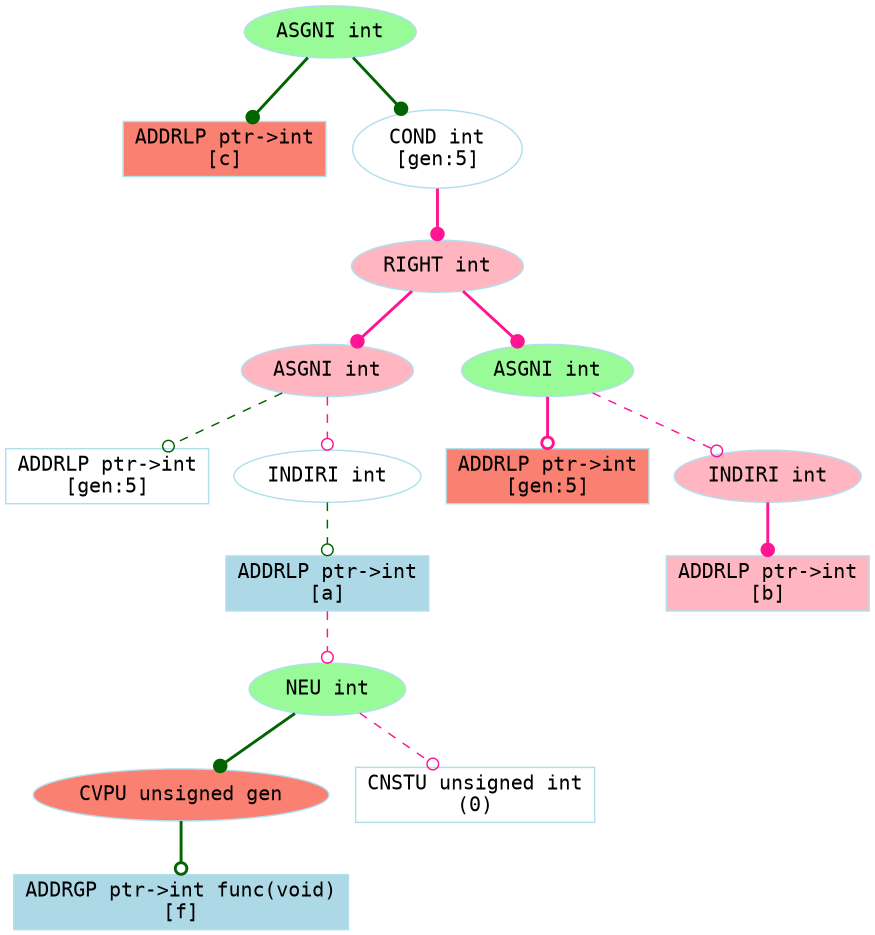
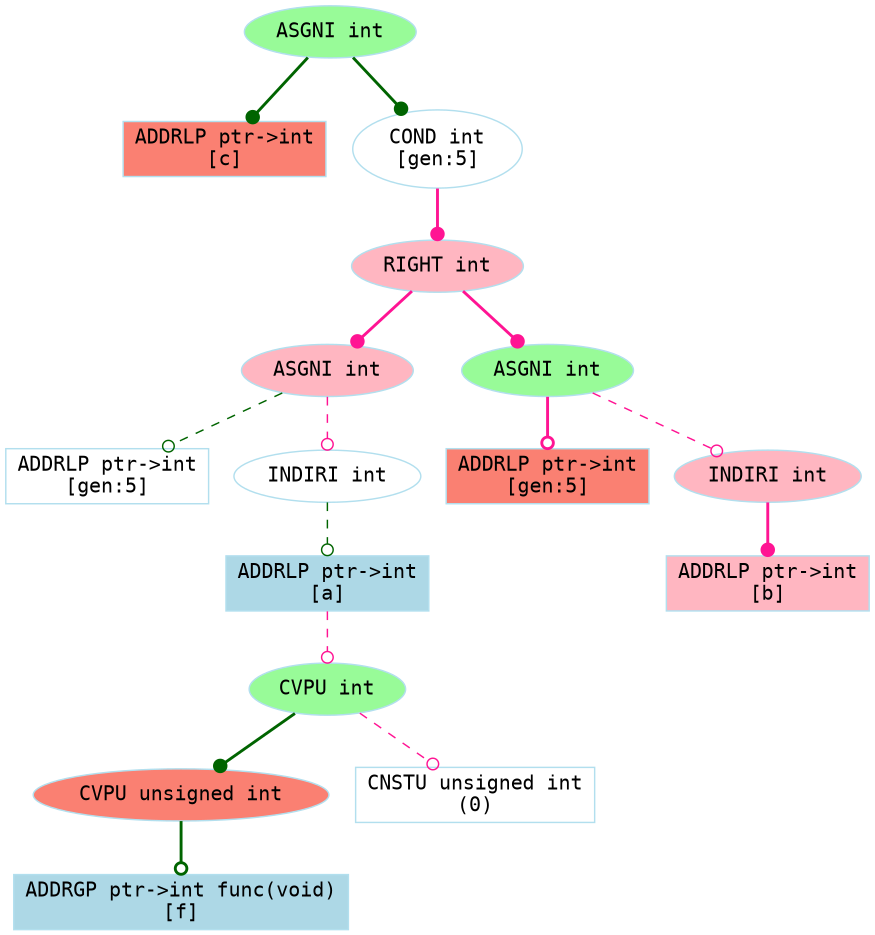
(327, 689) -> (327, 689)
(181, 795) -> (181, 795)
